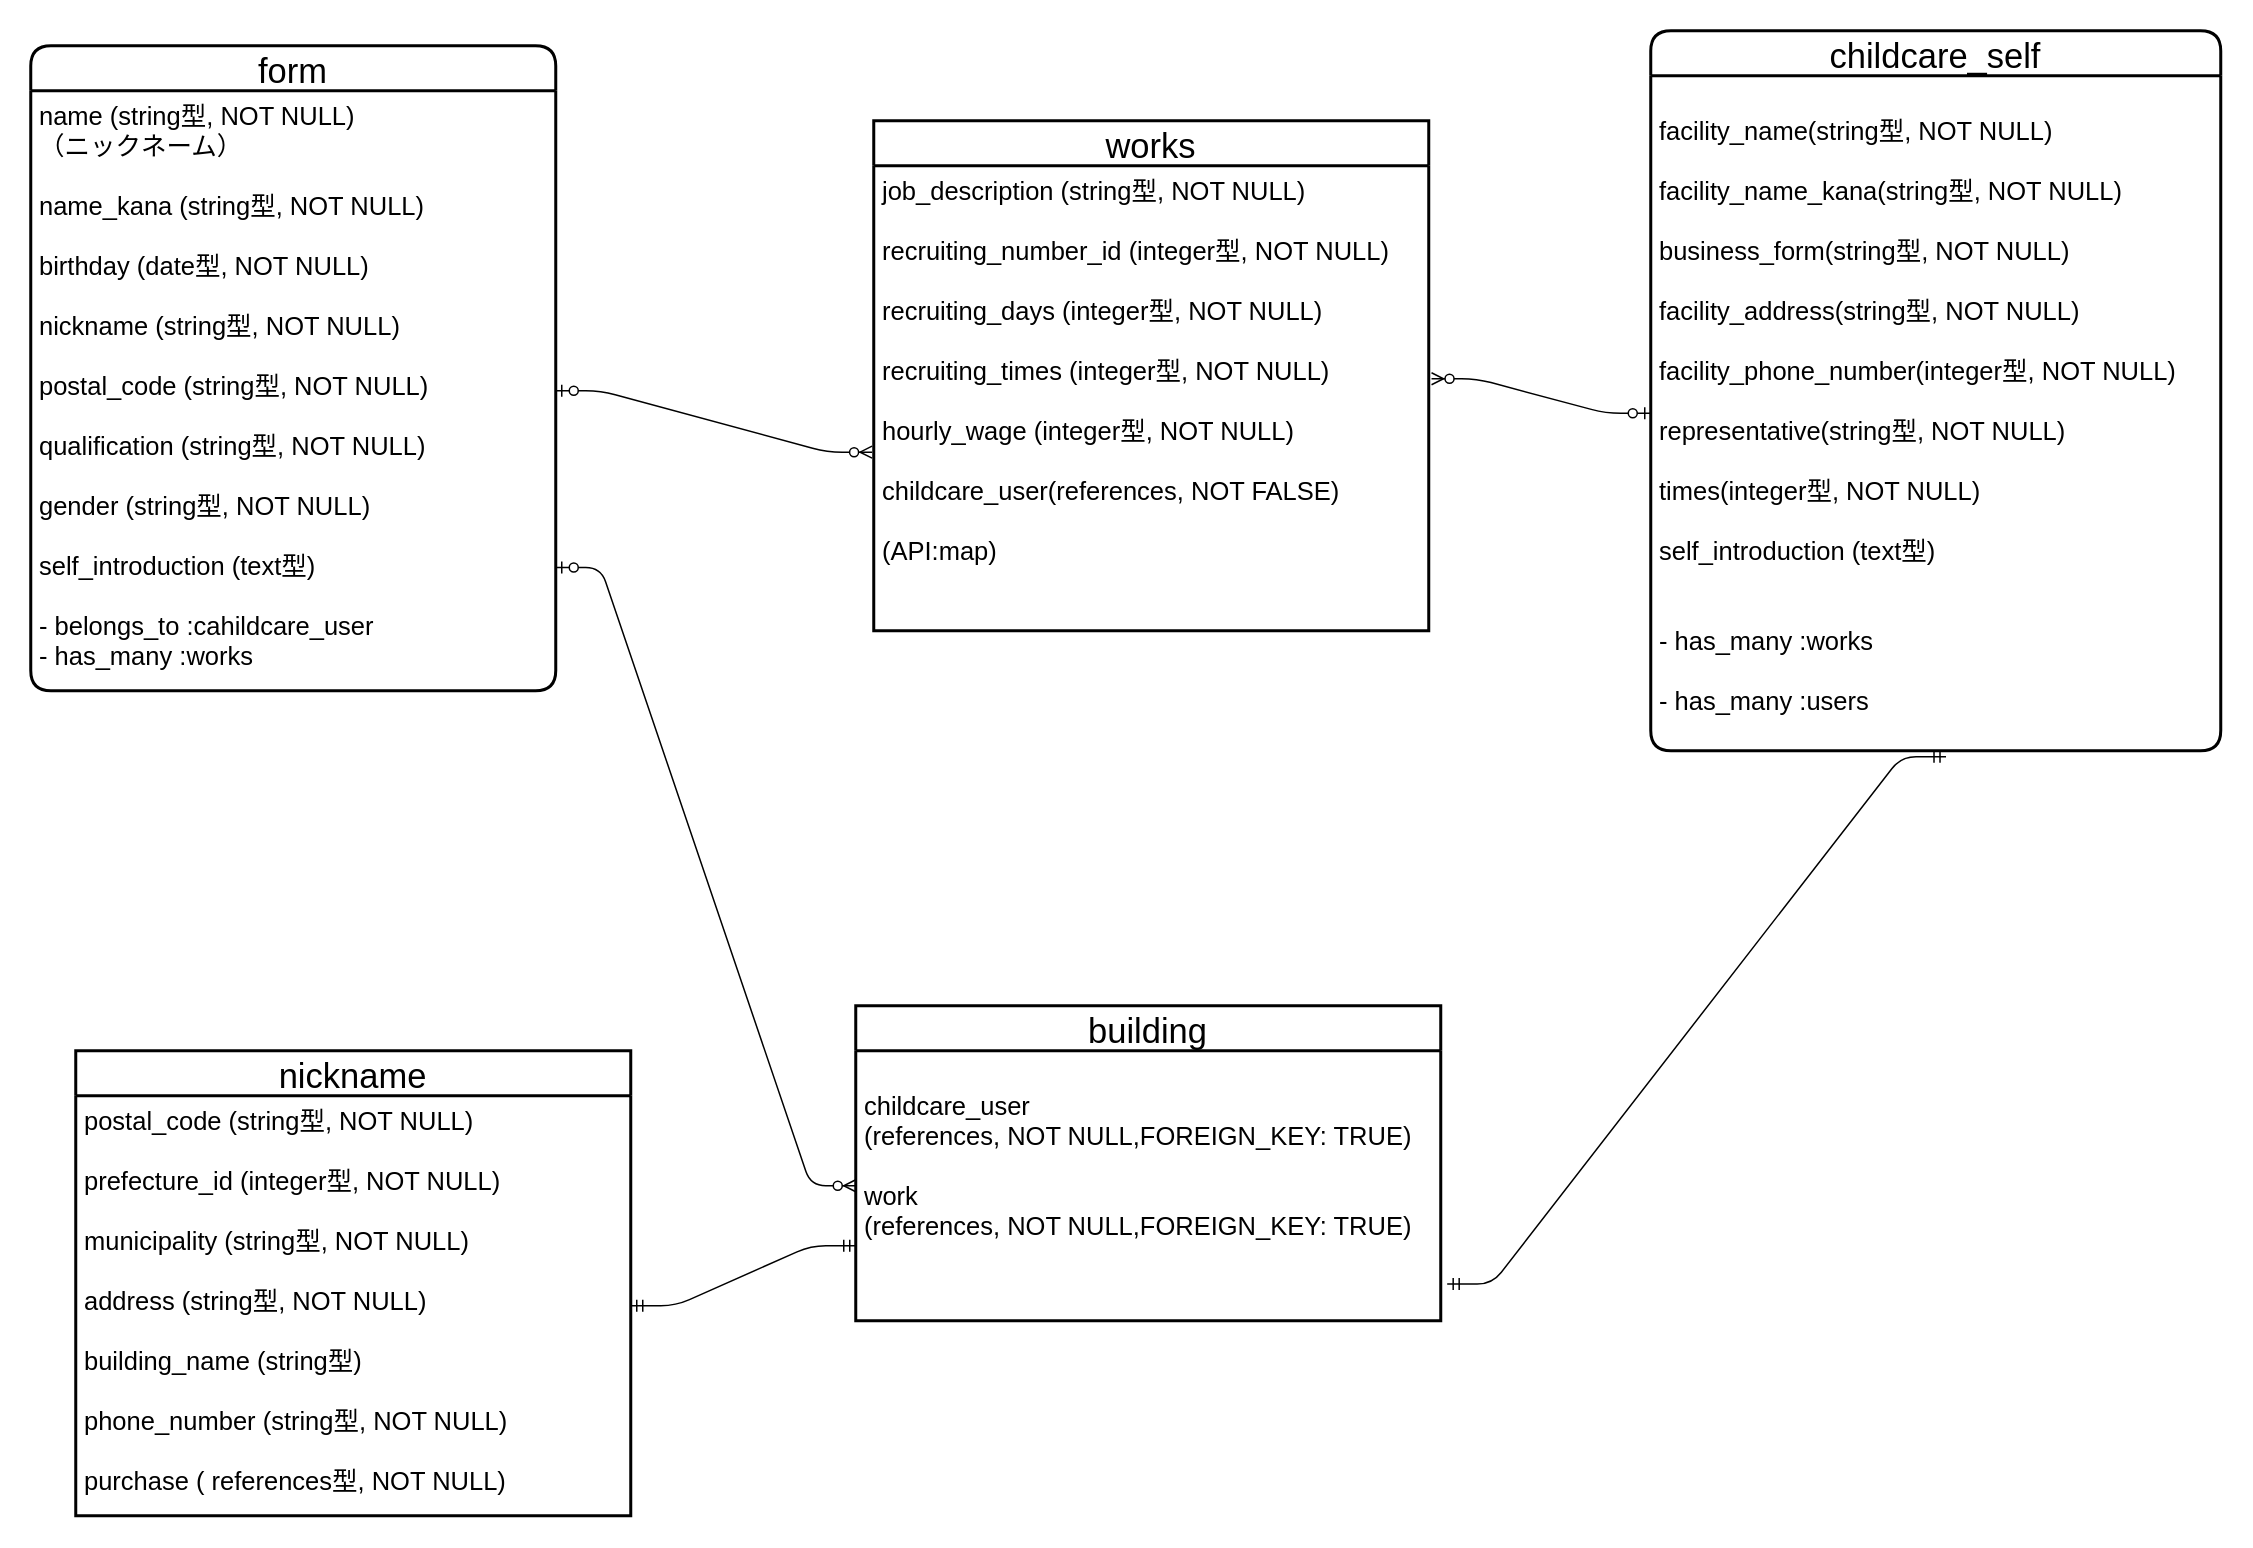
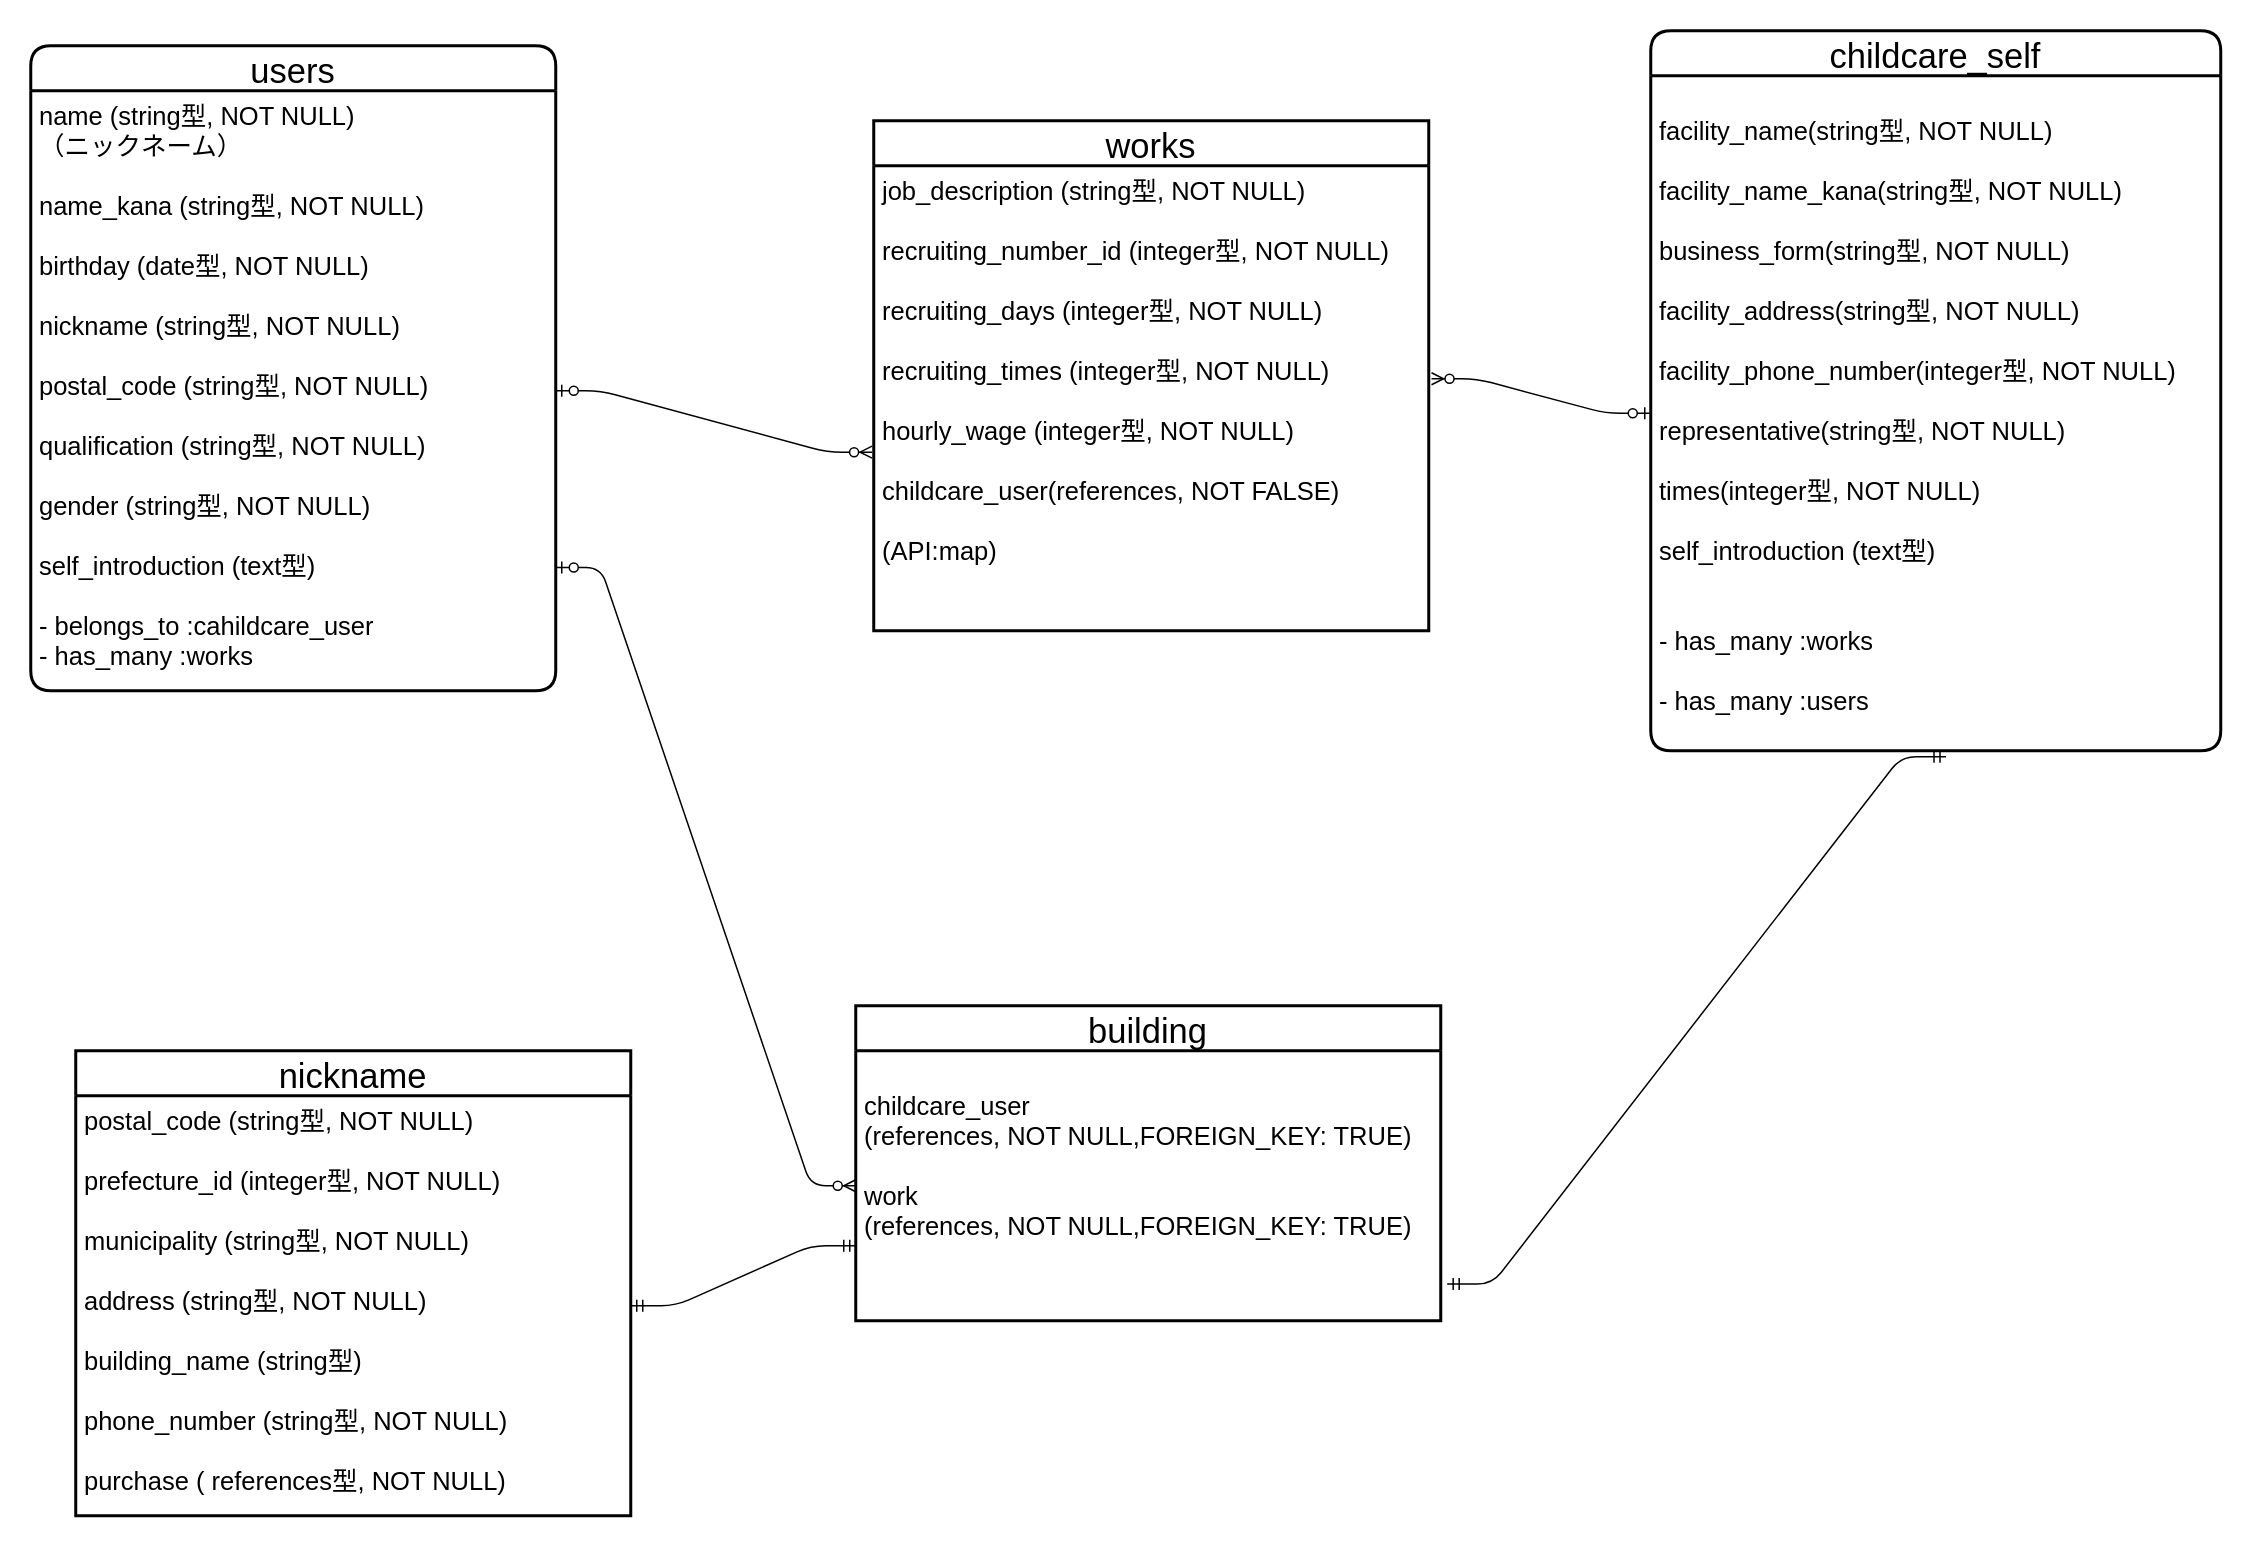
(293, 72) -> (293, 72)
